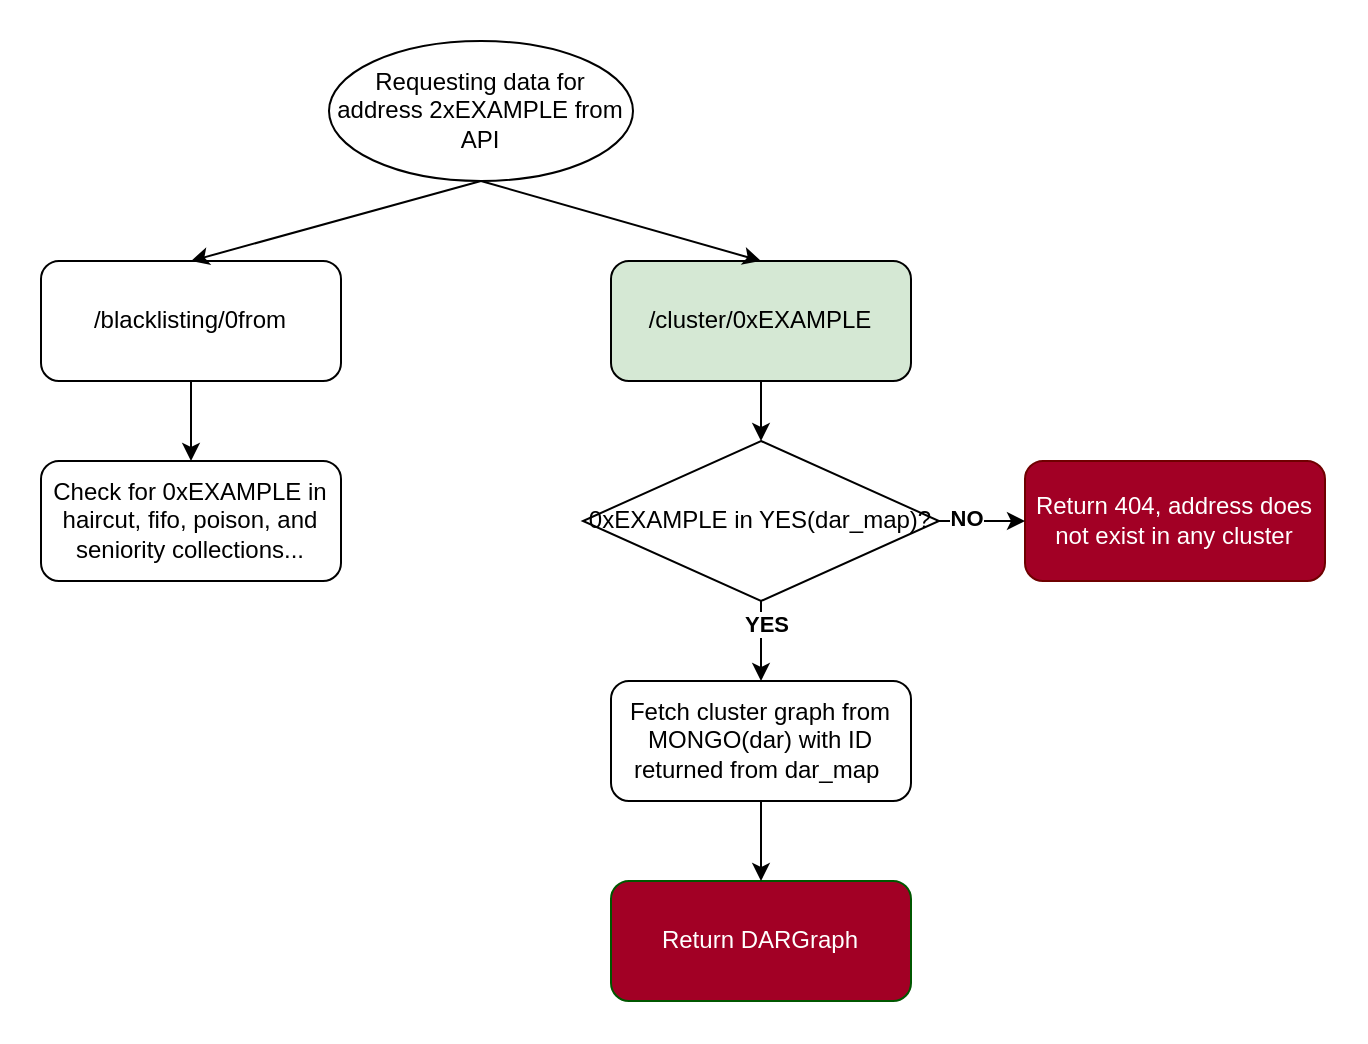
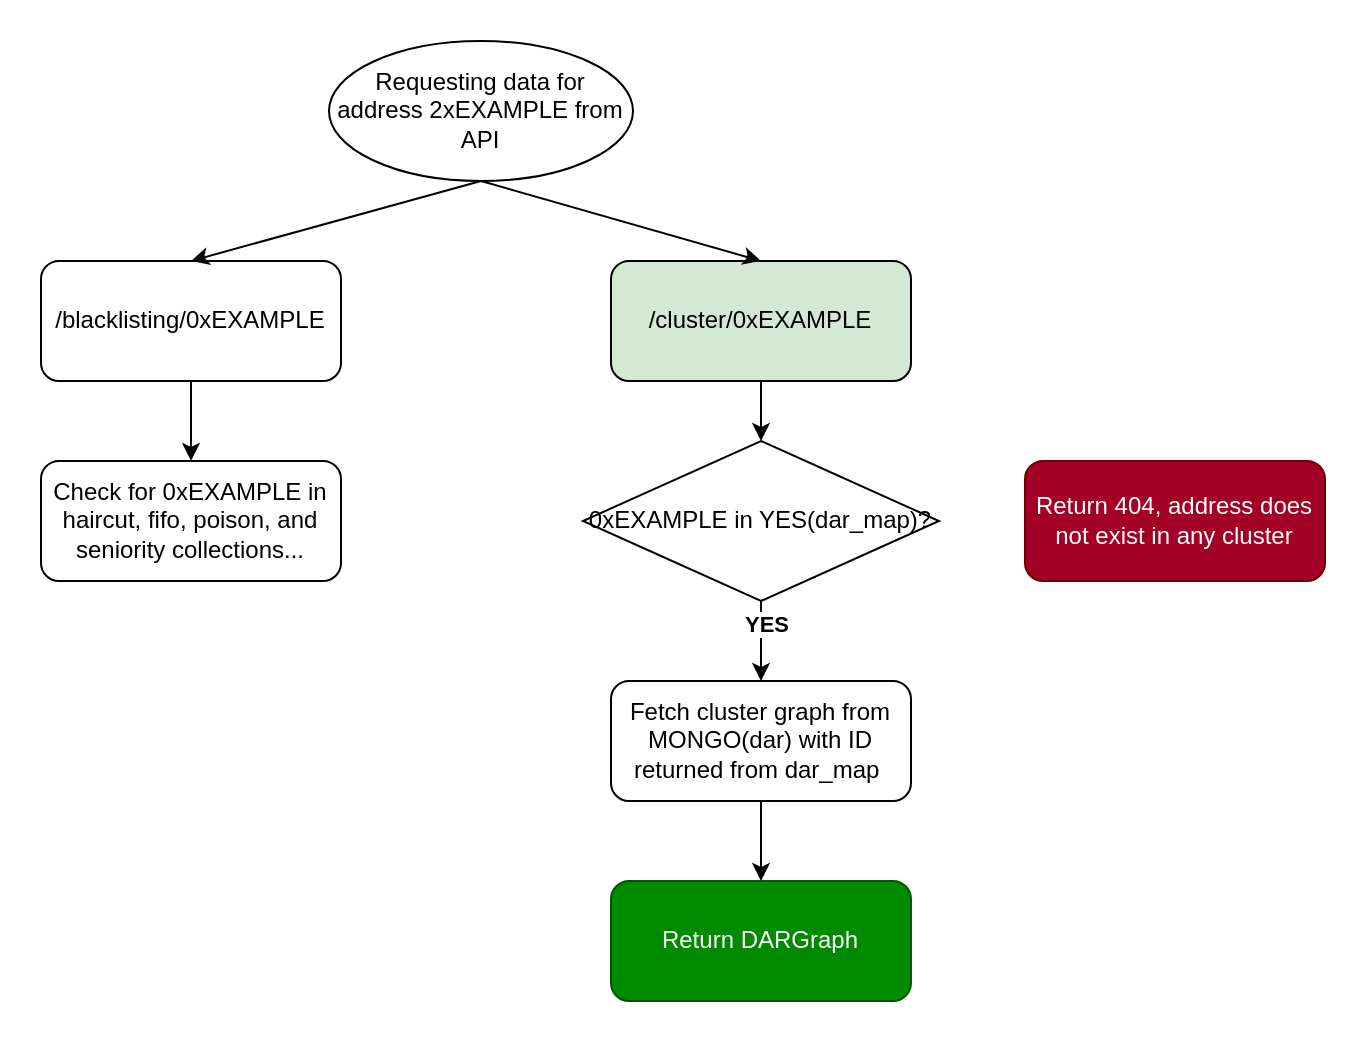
(191, 321) -> (191, 321)
(975, 521) -> none
(761, 941) -> (761, 941)
